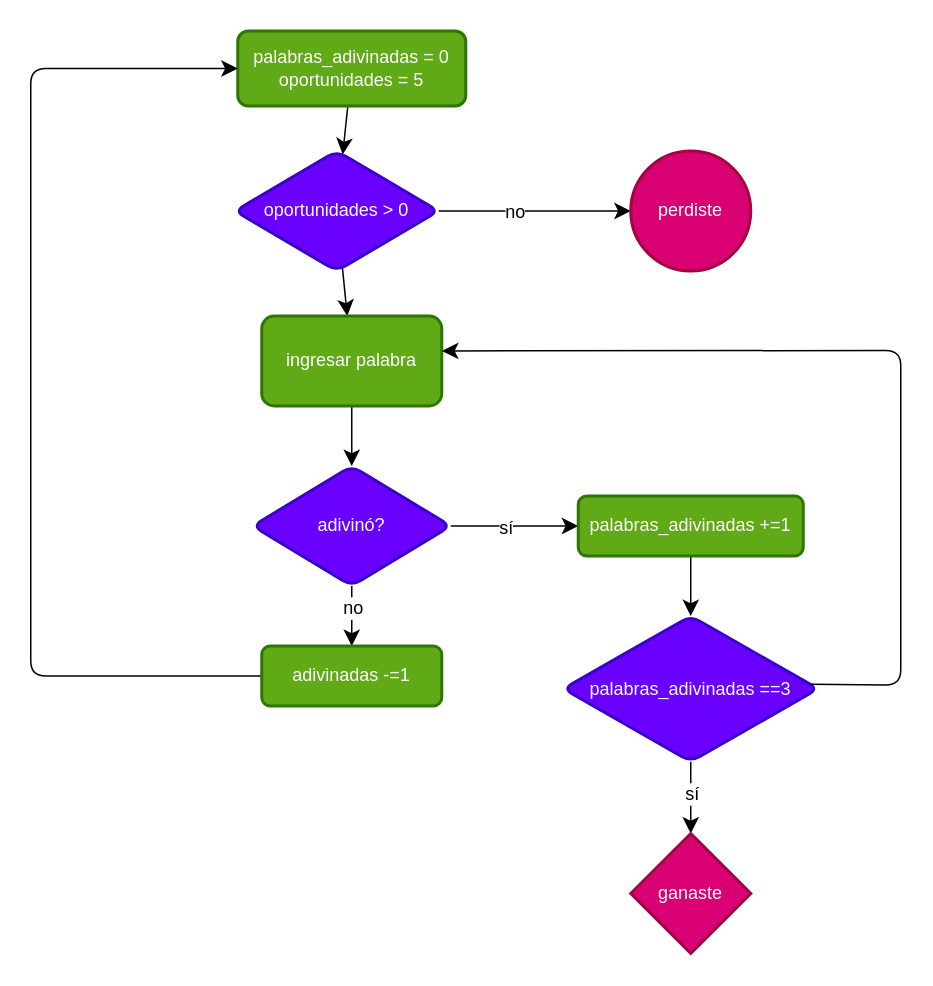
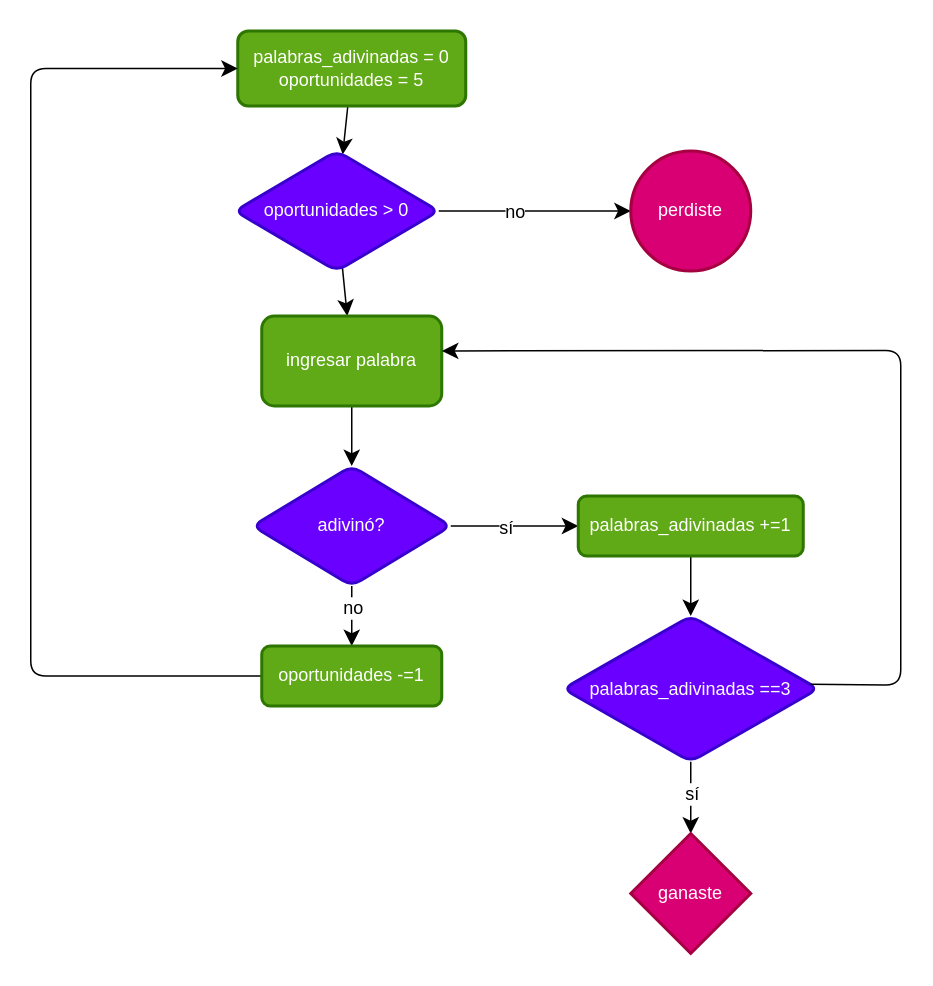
(352, 676) -> (352, 676)
